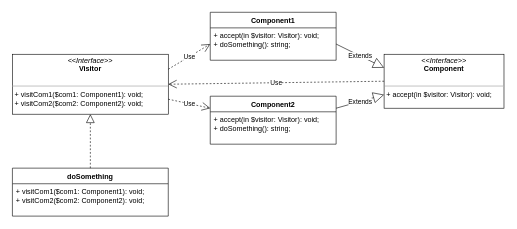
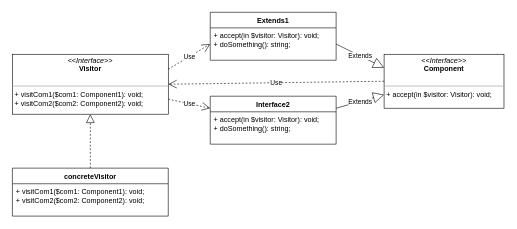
(273, 20) -> (273, 20)
(273, 104) -> (273, 104)
(90, 176) -> (90, 176)
